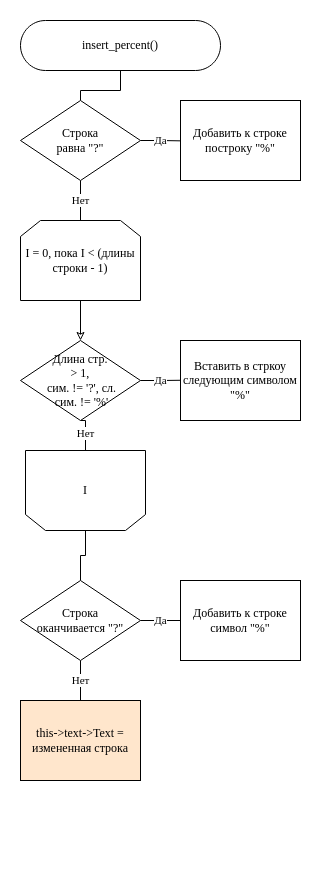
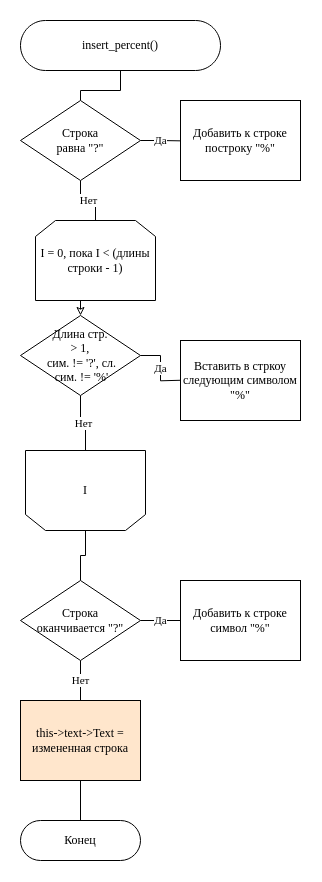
(81, 261) -> (96, 261)
(81, 381) -> (81, 356)
none -> (81, 801)
none -> (81, 841)
